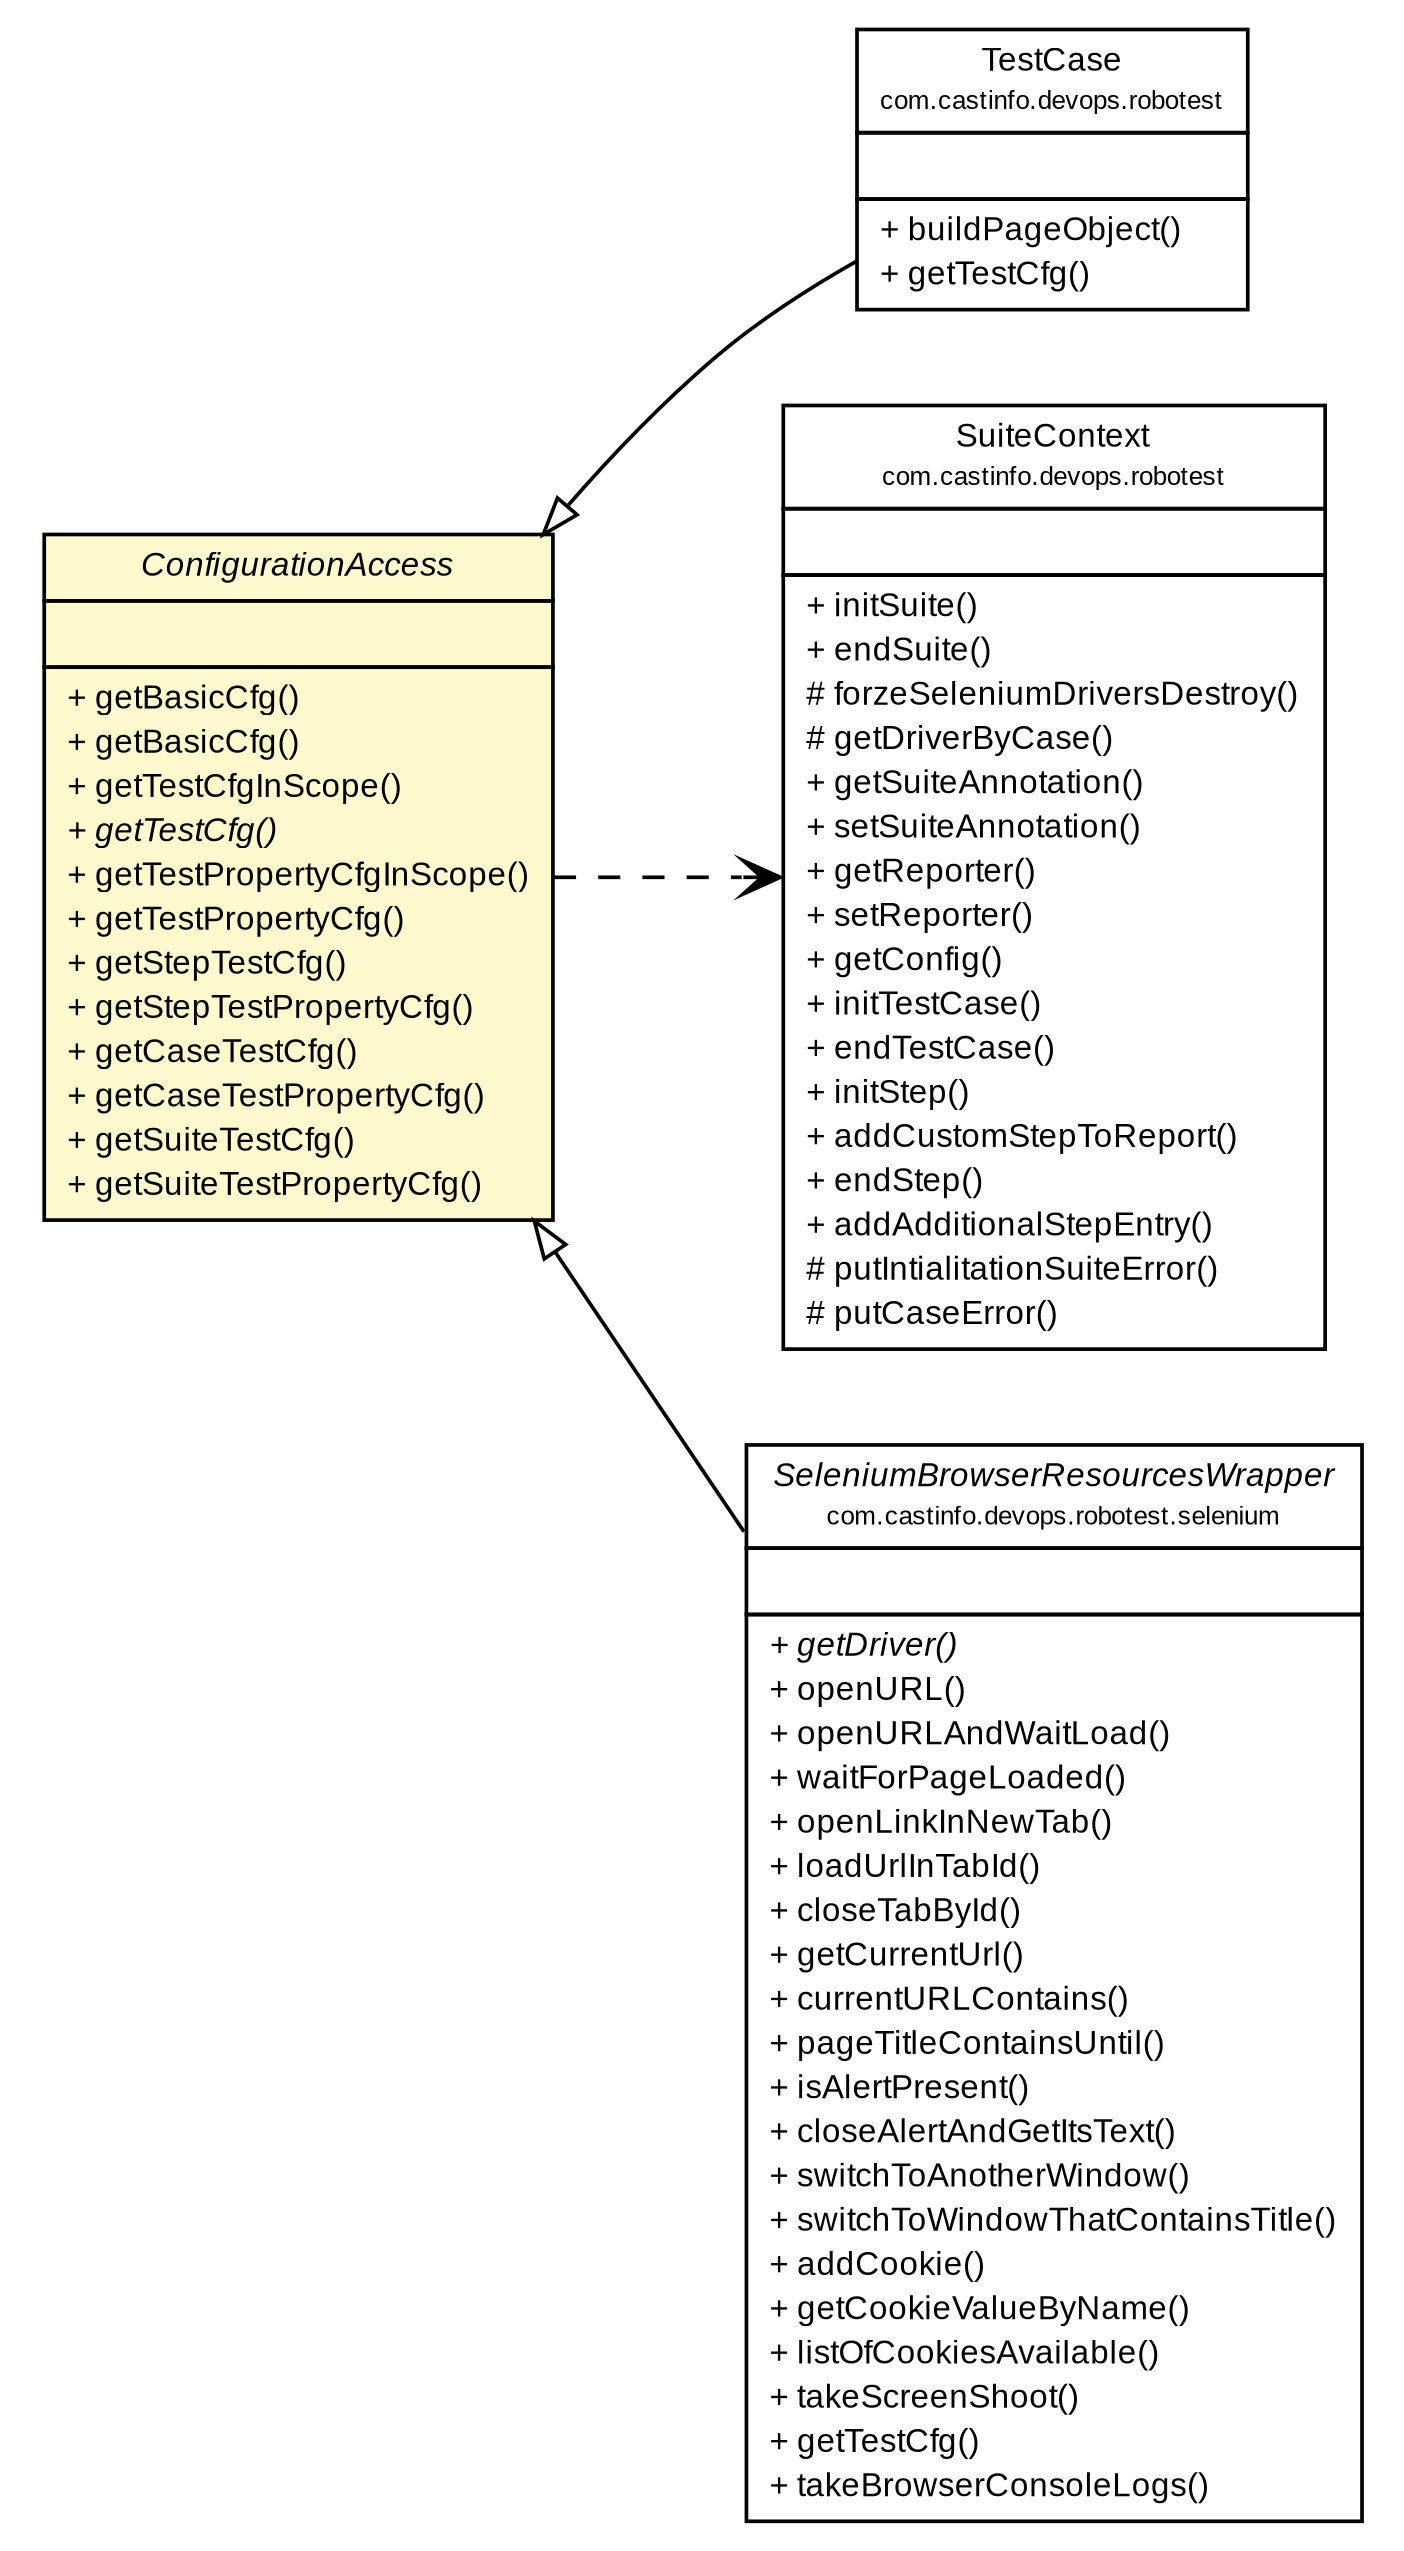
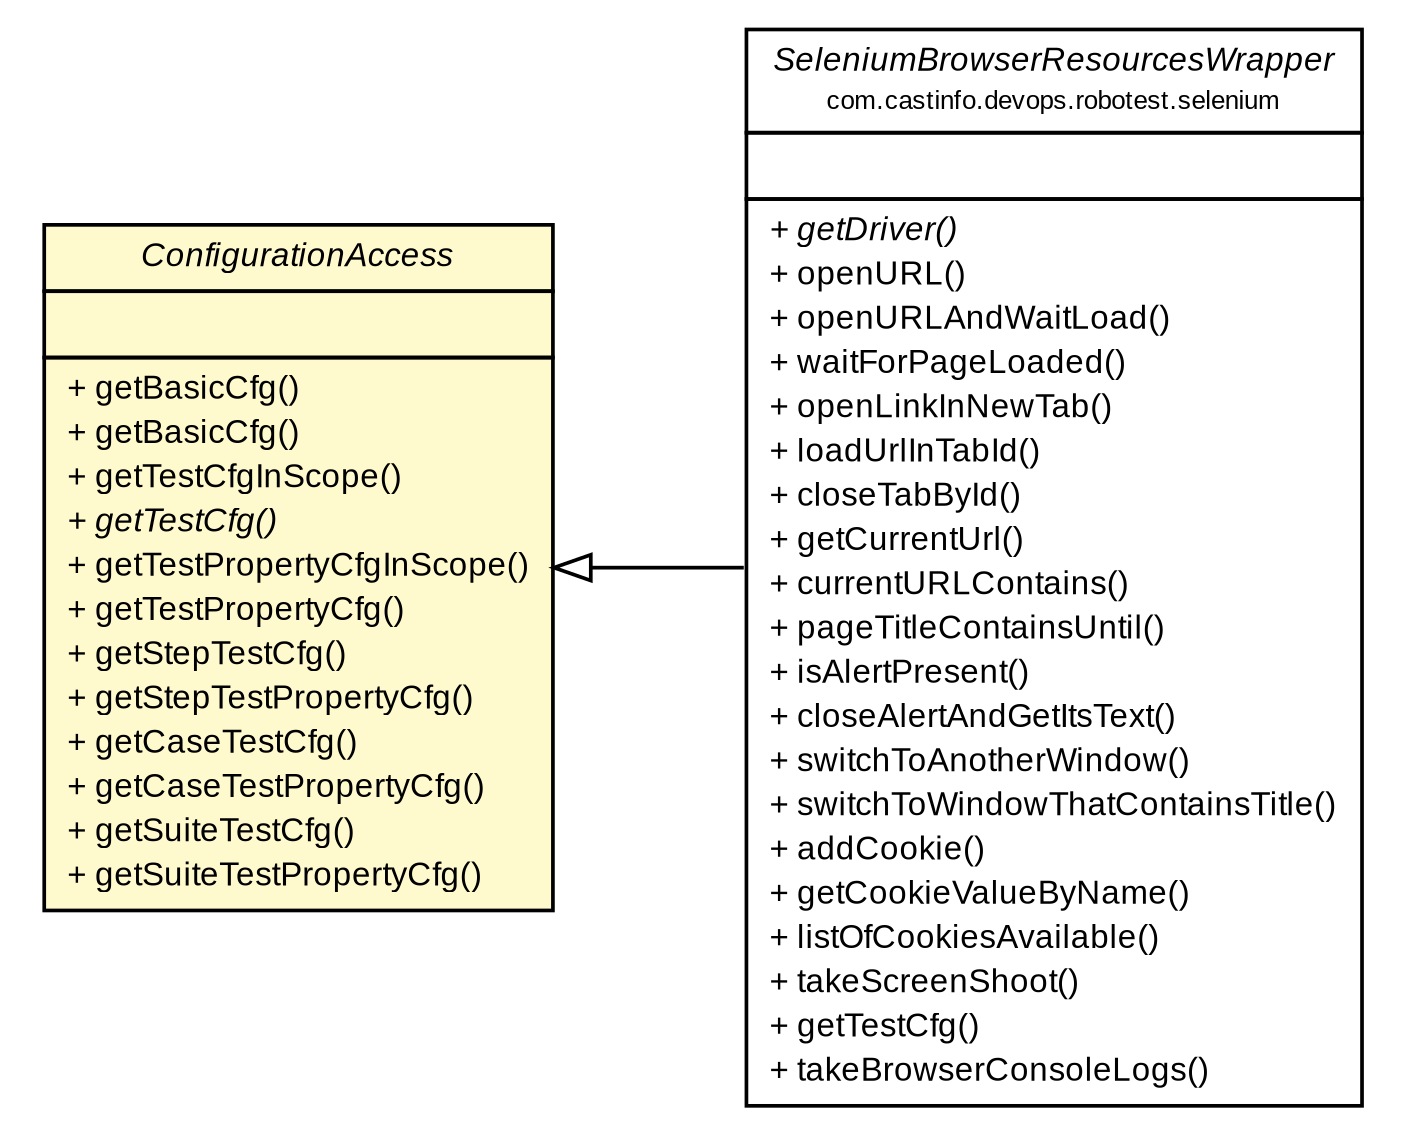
(1052, 170) -> none
(1052, 877) -> none
